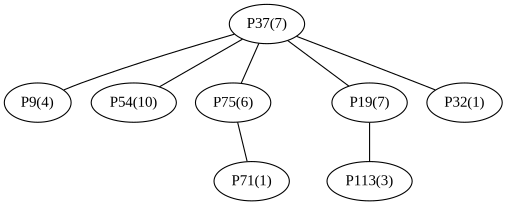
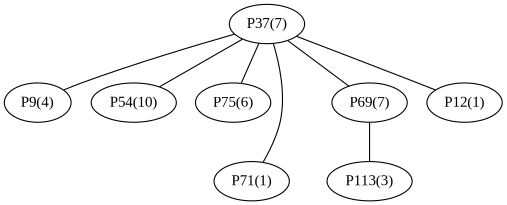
(370, 103) -> (370, 103)
(465, 103) -> (465, 103)
(242, 142) -> (282, 104)
